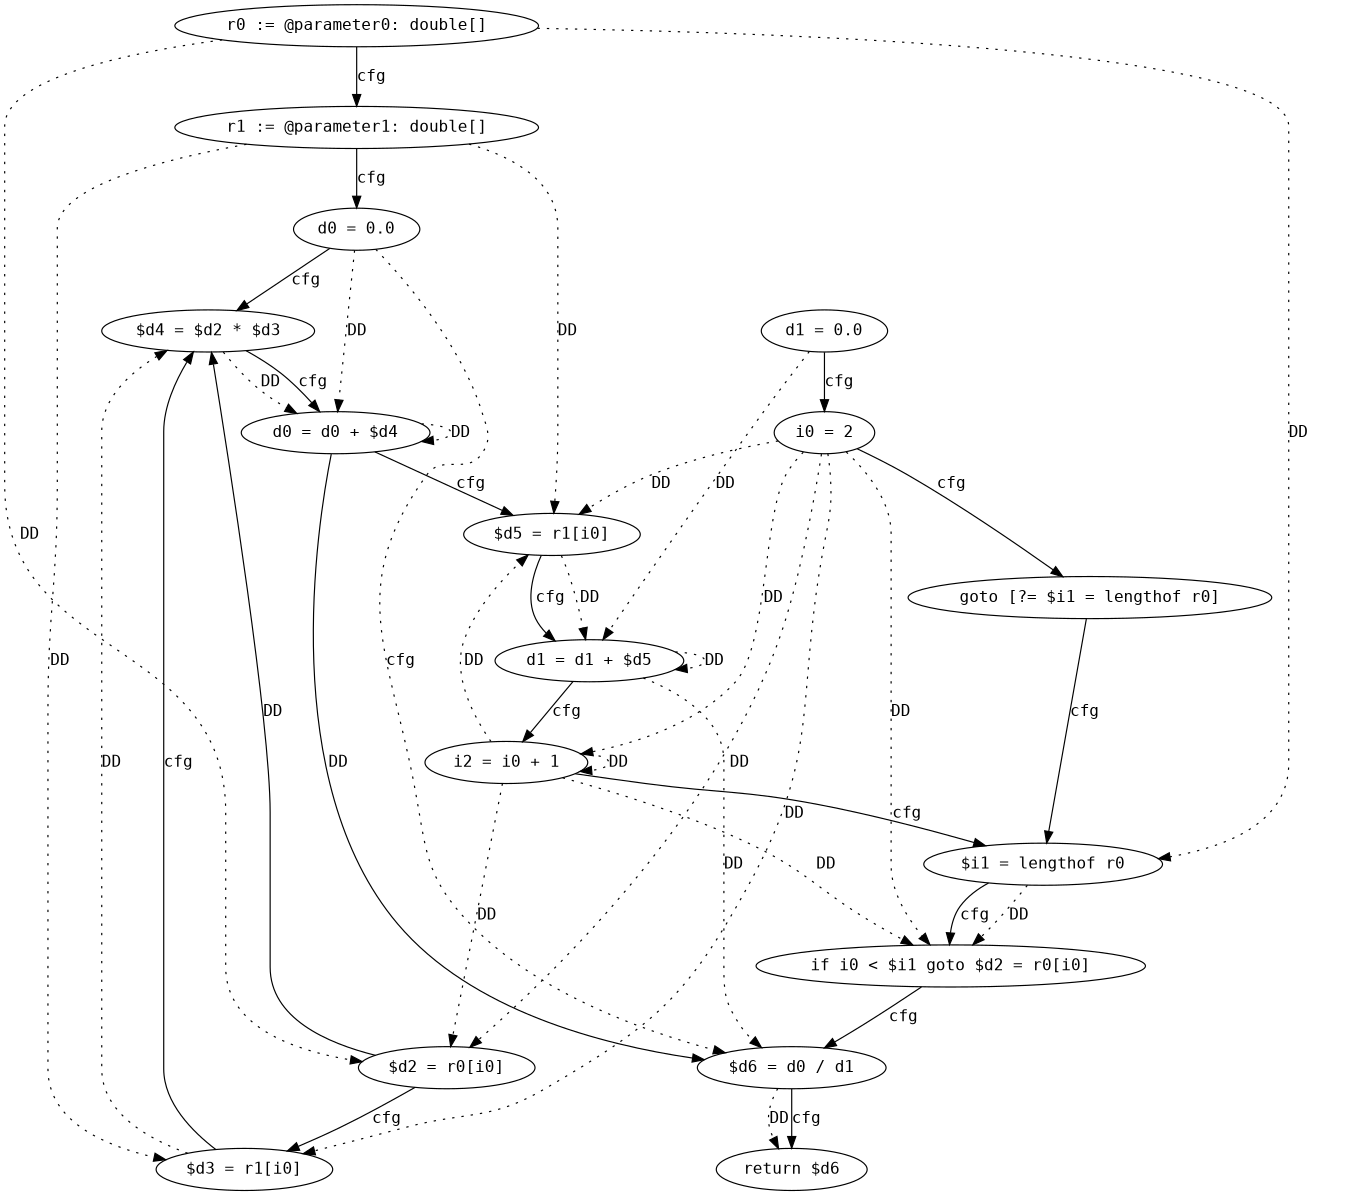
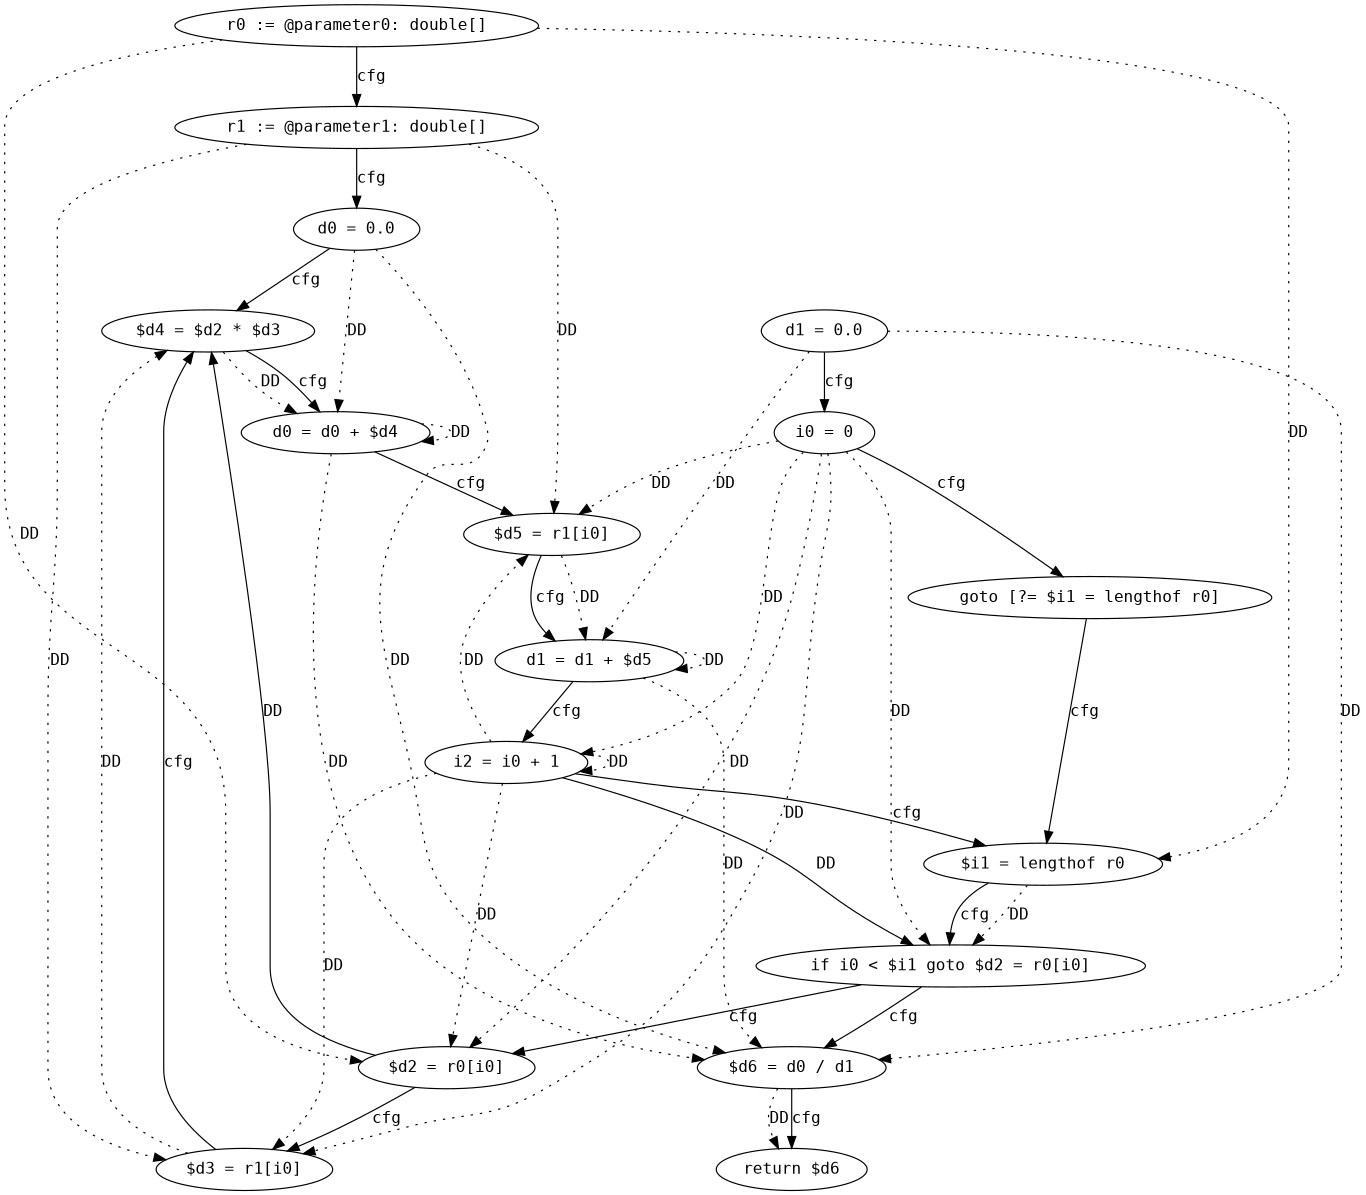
(824, 433) -> (824, 433)
(401, 661) -> (401, 661)
none -> (1341, 690)
(742, 840) -> (742, 840)
(356, 857) -> (356, 857)
none -> (324, 932)
none -> (693, 1018)
